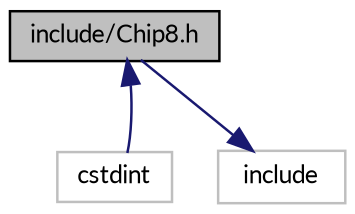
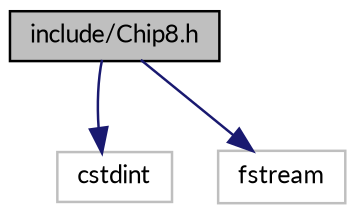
(131, 119) -> (98, 94)
(282, 177) -> (282, 177)
